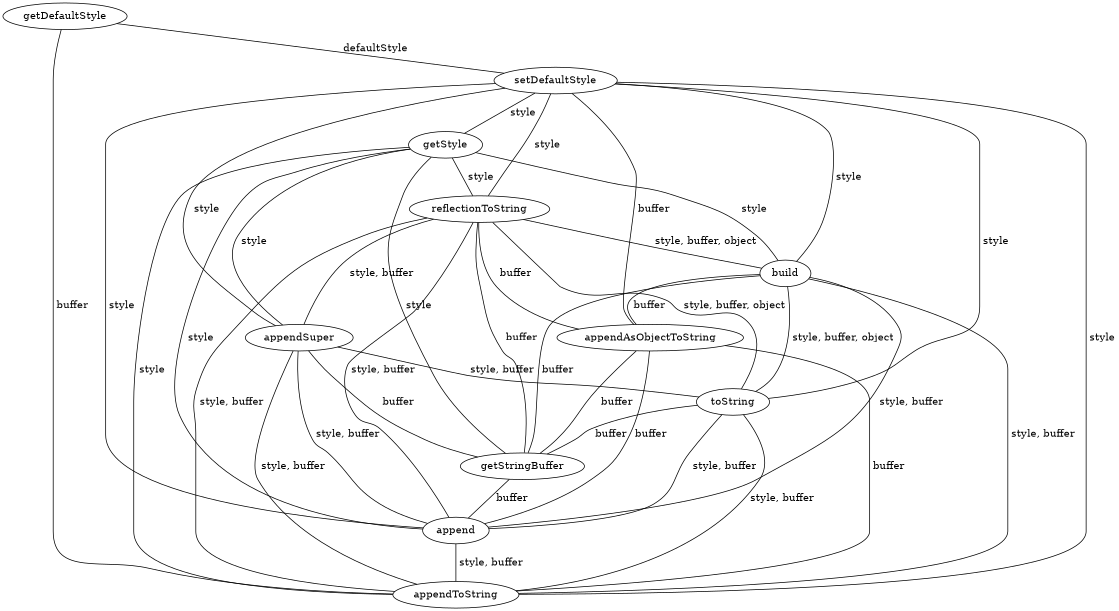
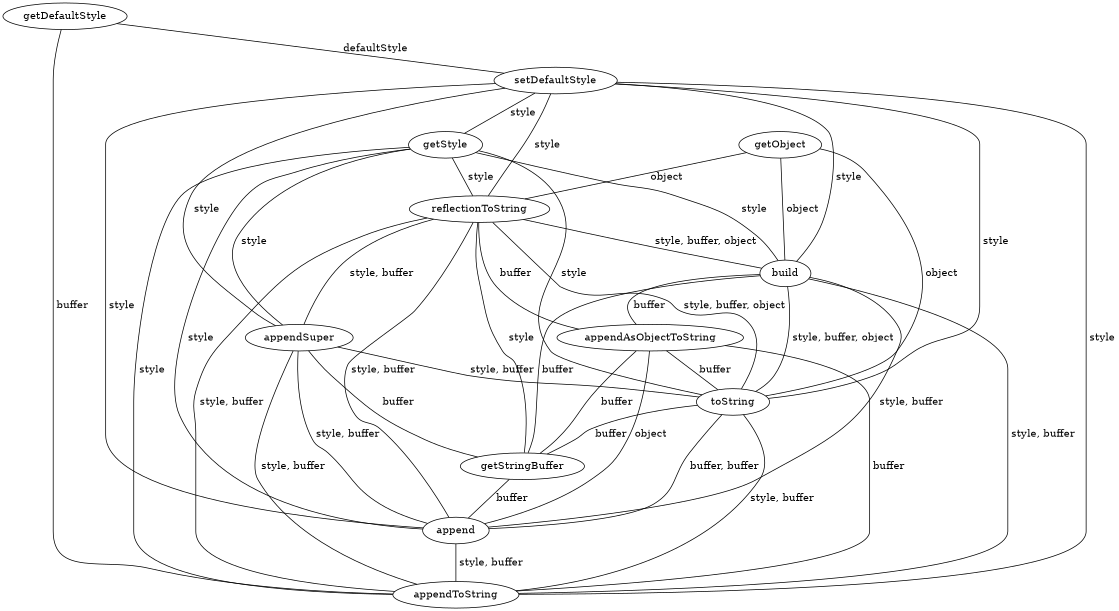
none -> (780, 145)
(635, 199) -> (692, 370)
(401, 308) -> (541, 305)
(520, 338) -> (520, 338)
(649, 434) -> (649, 434)
(723, 466) -> (723, 466)
